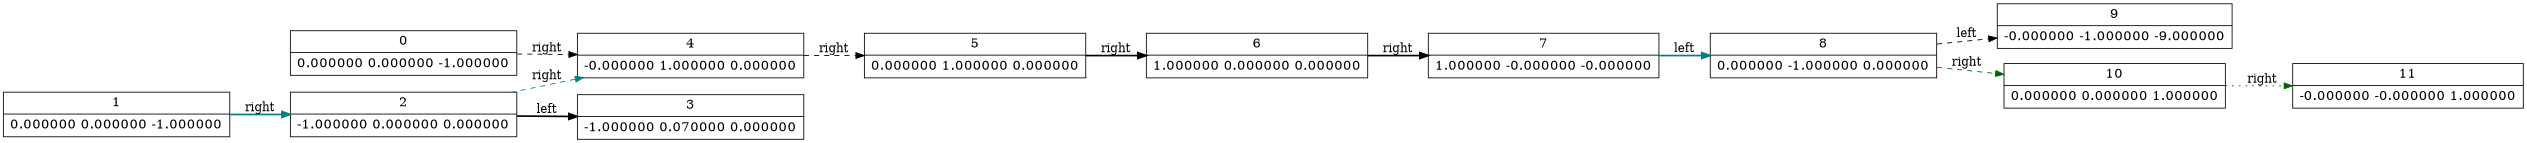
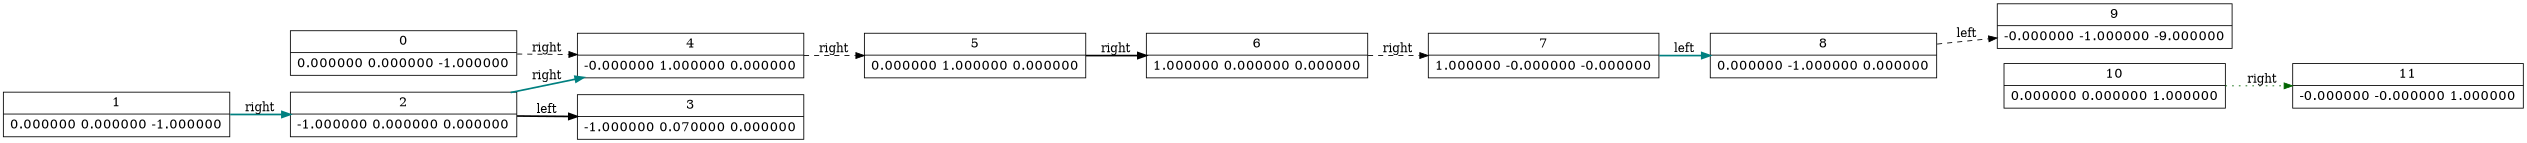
(1394, 56) -> (1394, 56)
(1966, 70) -> none
(543, 86) -> (543, 86)
